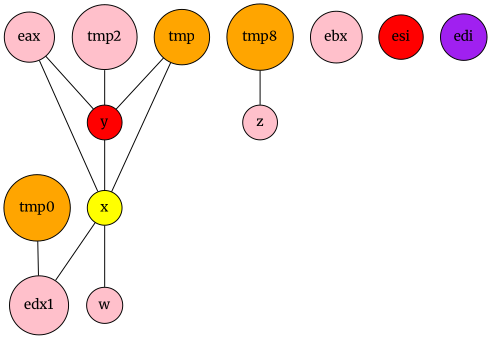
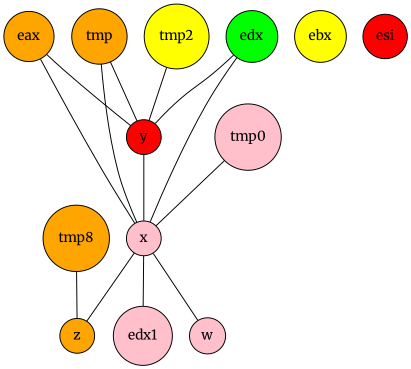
none -> (252, 36)
(29, 37) -> (29, 36)
(105, 37) -> (177, 36)
(336, 37) -> (320, 36)
(464, 37) -> none
(260, 122) -> (77, 336)
(37, 208) -> (248, 137)
(105, 208) -> (144, 238)
(38, 258) -> (190, 193)
none -> (111, 287)
